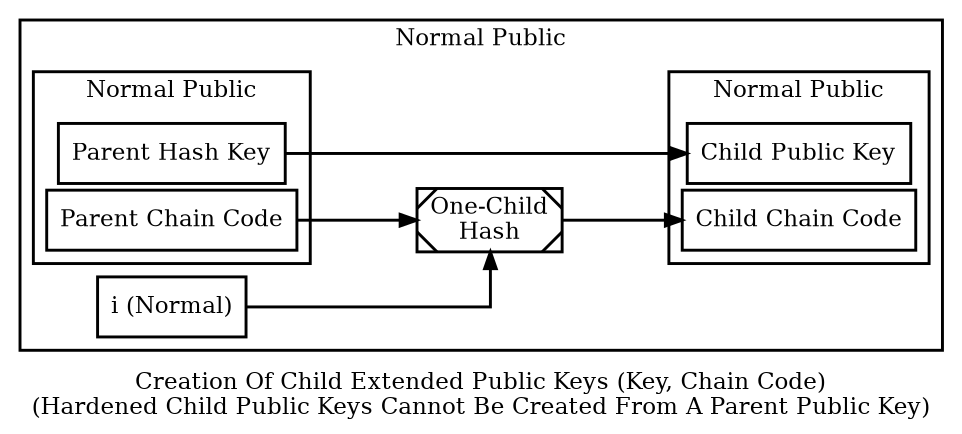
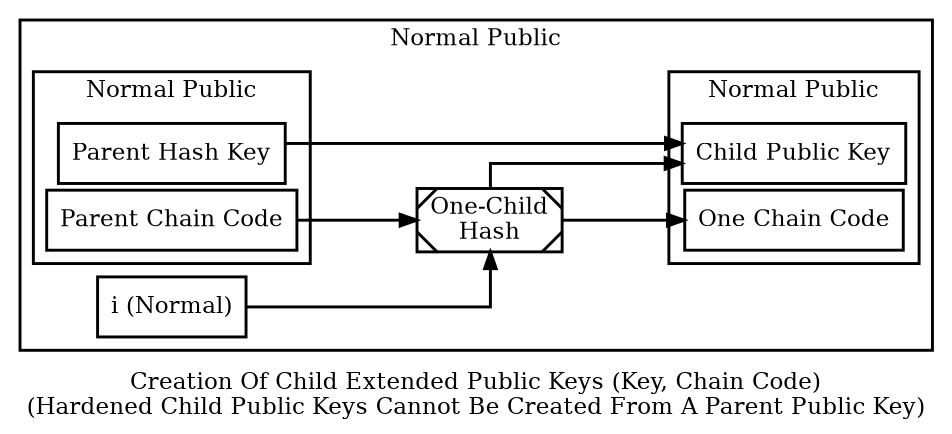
none -> (566, 163)
(799, 220) -> (794, 220)
